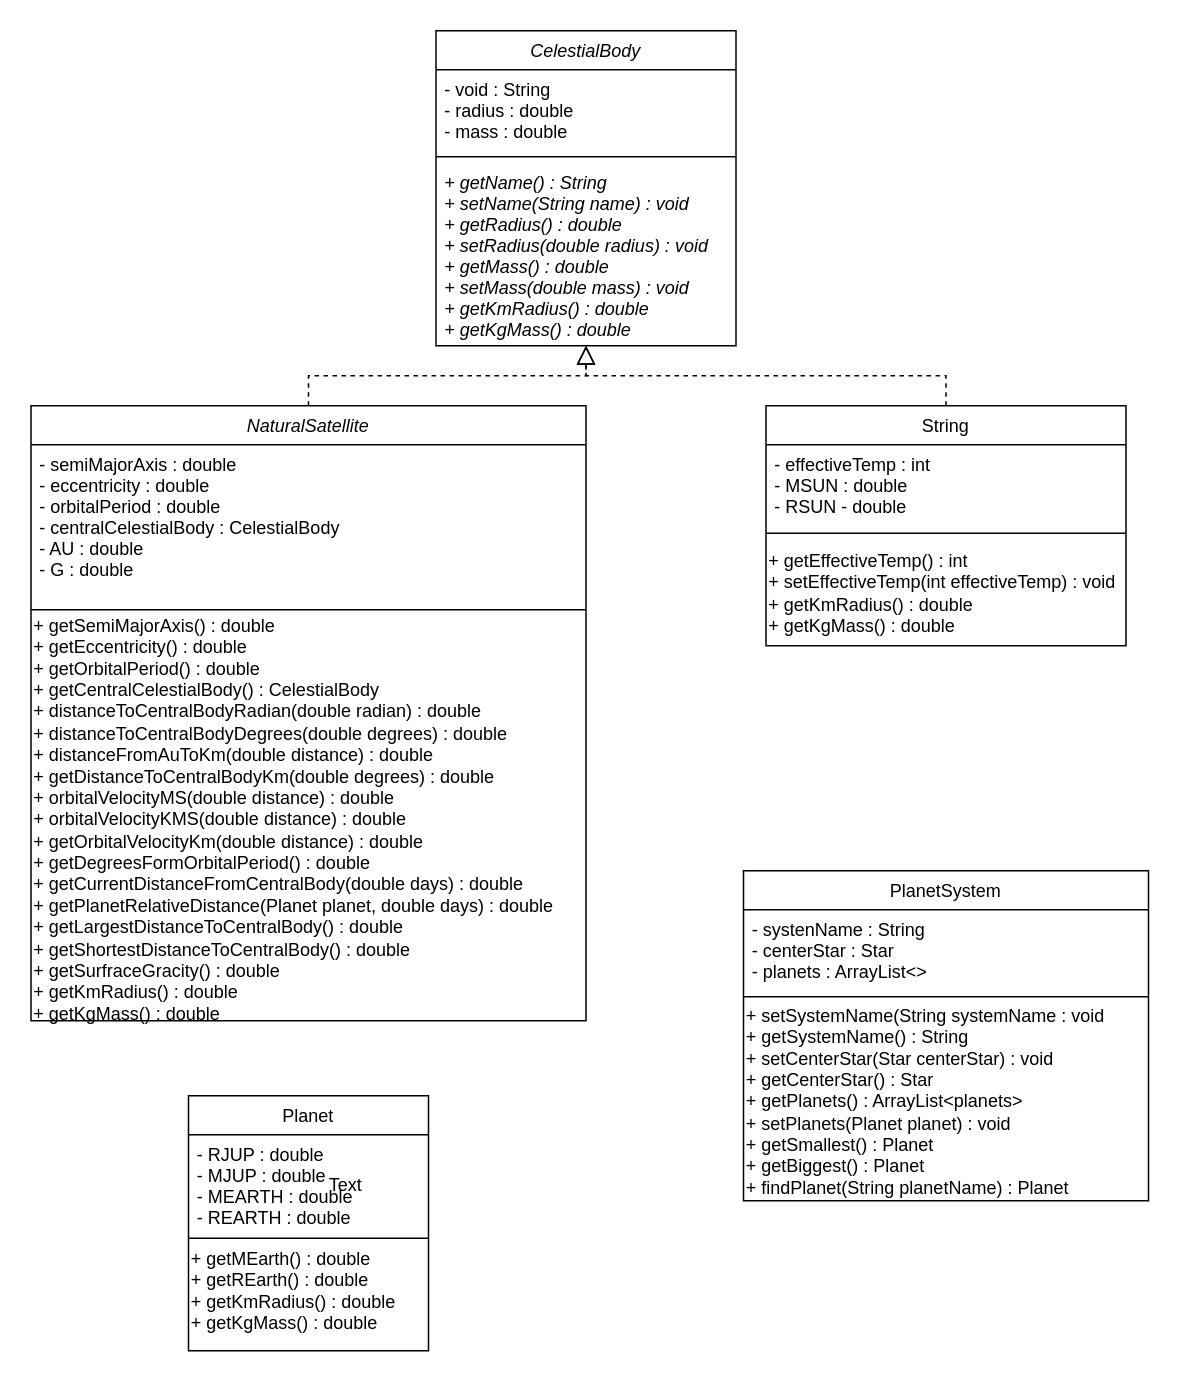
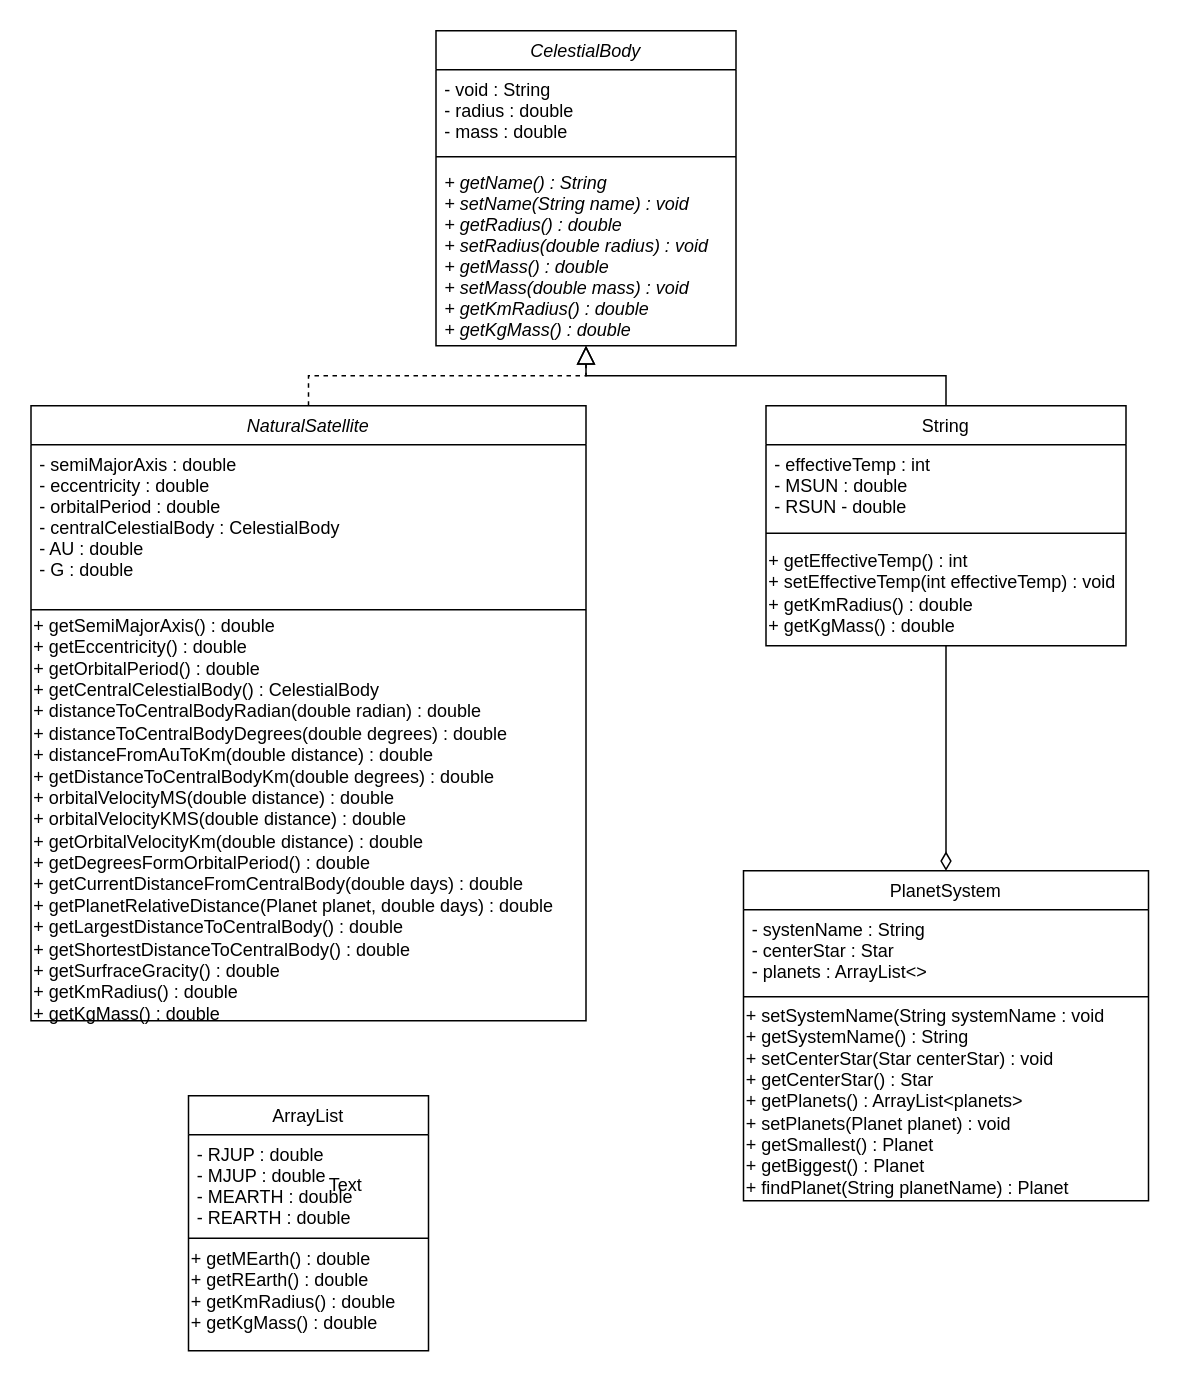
(780, 376) -> (780, 376)
none -> (946, 750)
(308, 1116) -> (308, 1116)
